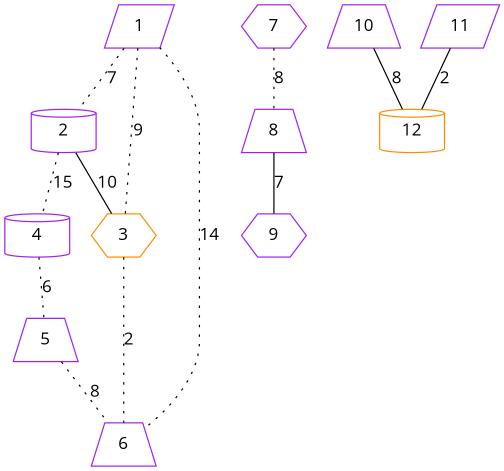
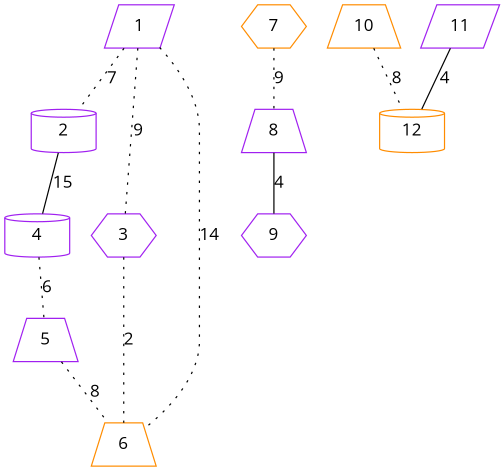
(274, 26) -> (274, 26)
(364, 26) -> (364, 26)
(279, 79) -> (279, 79)
(388, 79) -> (388, 79)
(445, 79) -> (445, 79)
(50, 183) -> (50, 183)
(94, 183) -> none
(279, 183) -> (279, 183)
(124, 235) -> (124, 235)
(124, 445) -> (124, 445)
